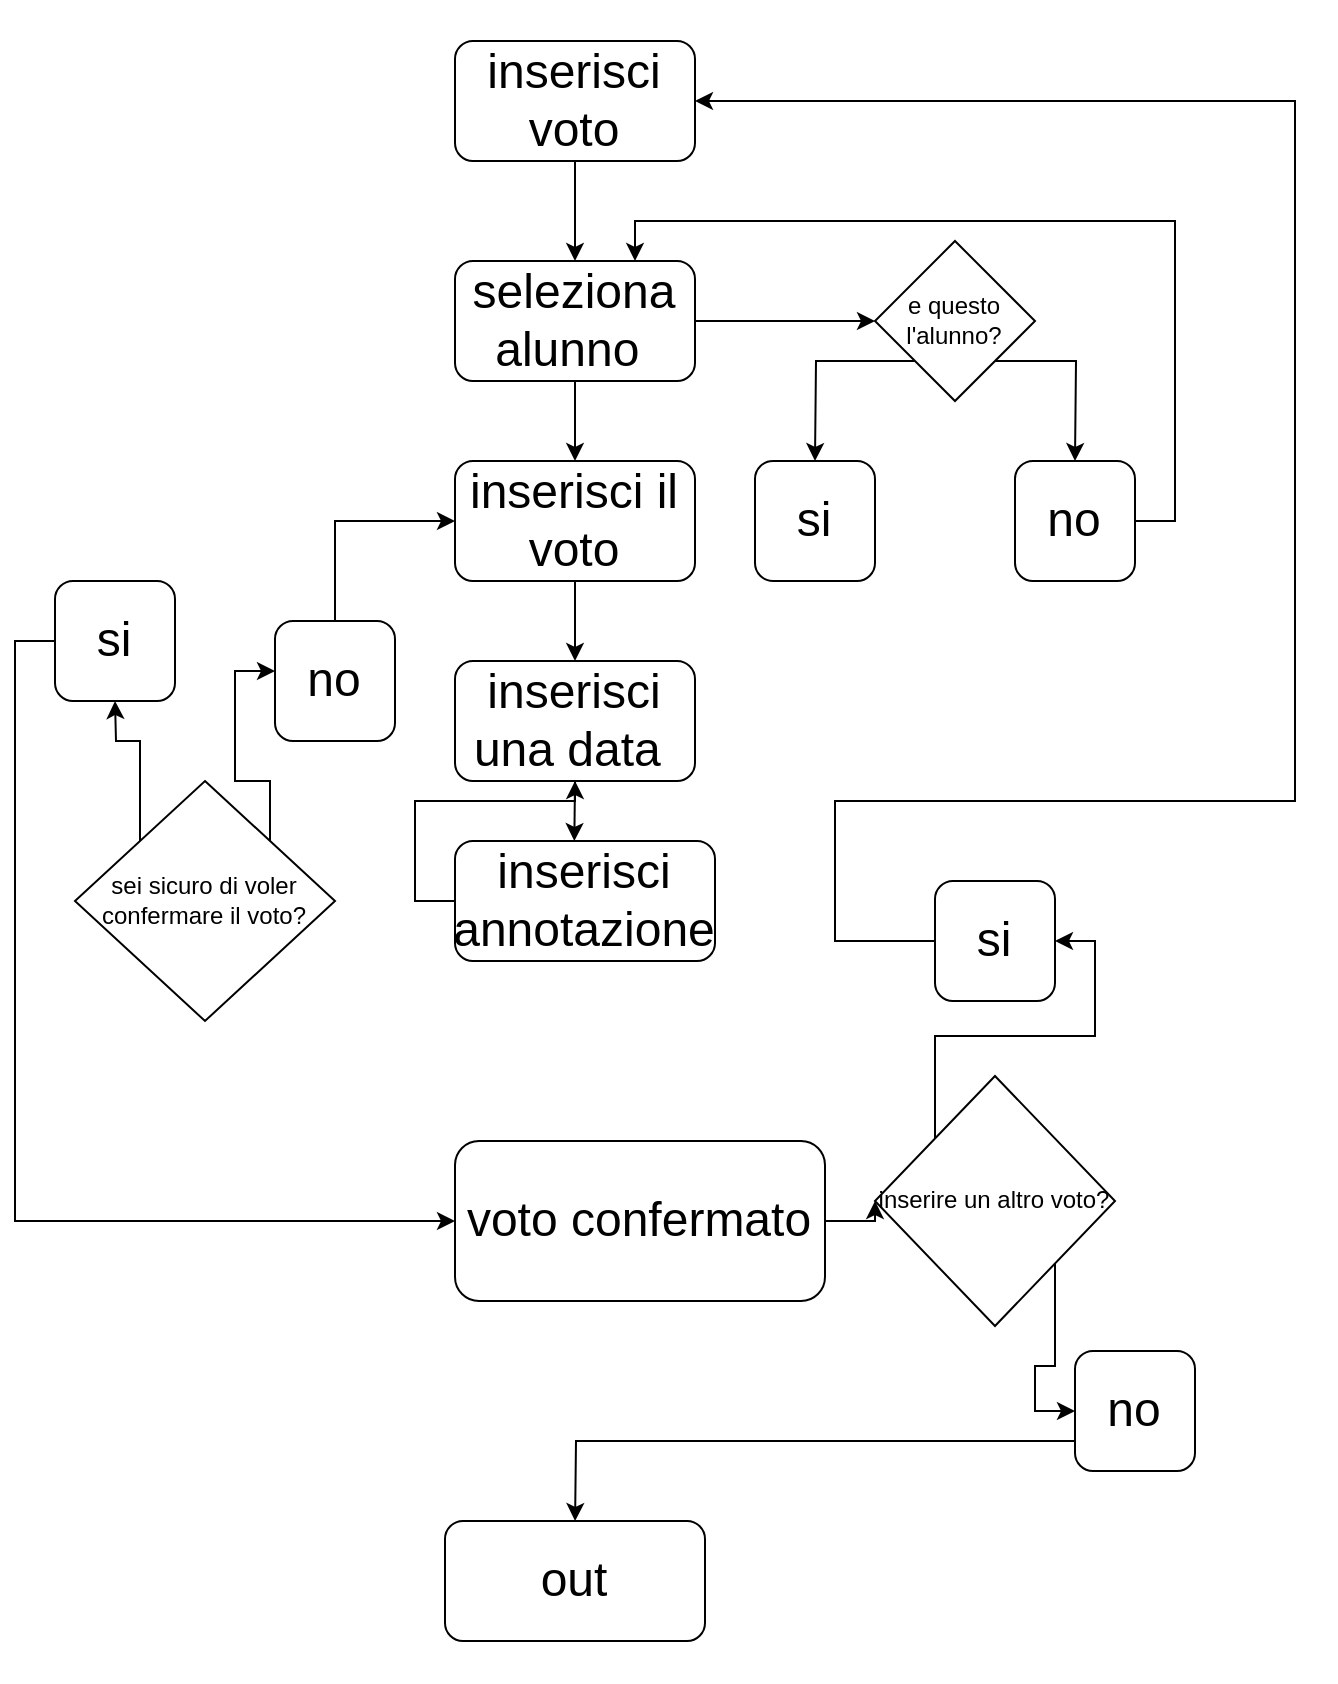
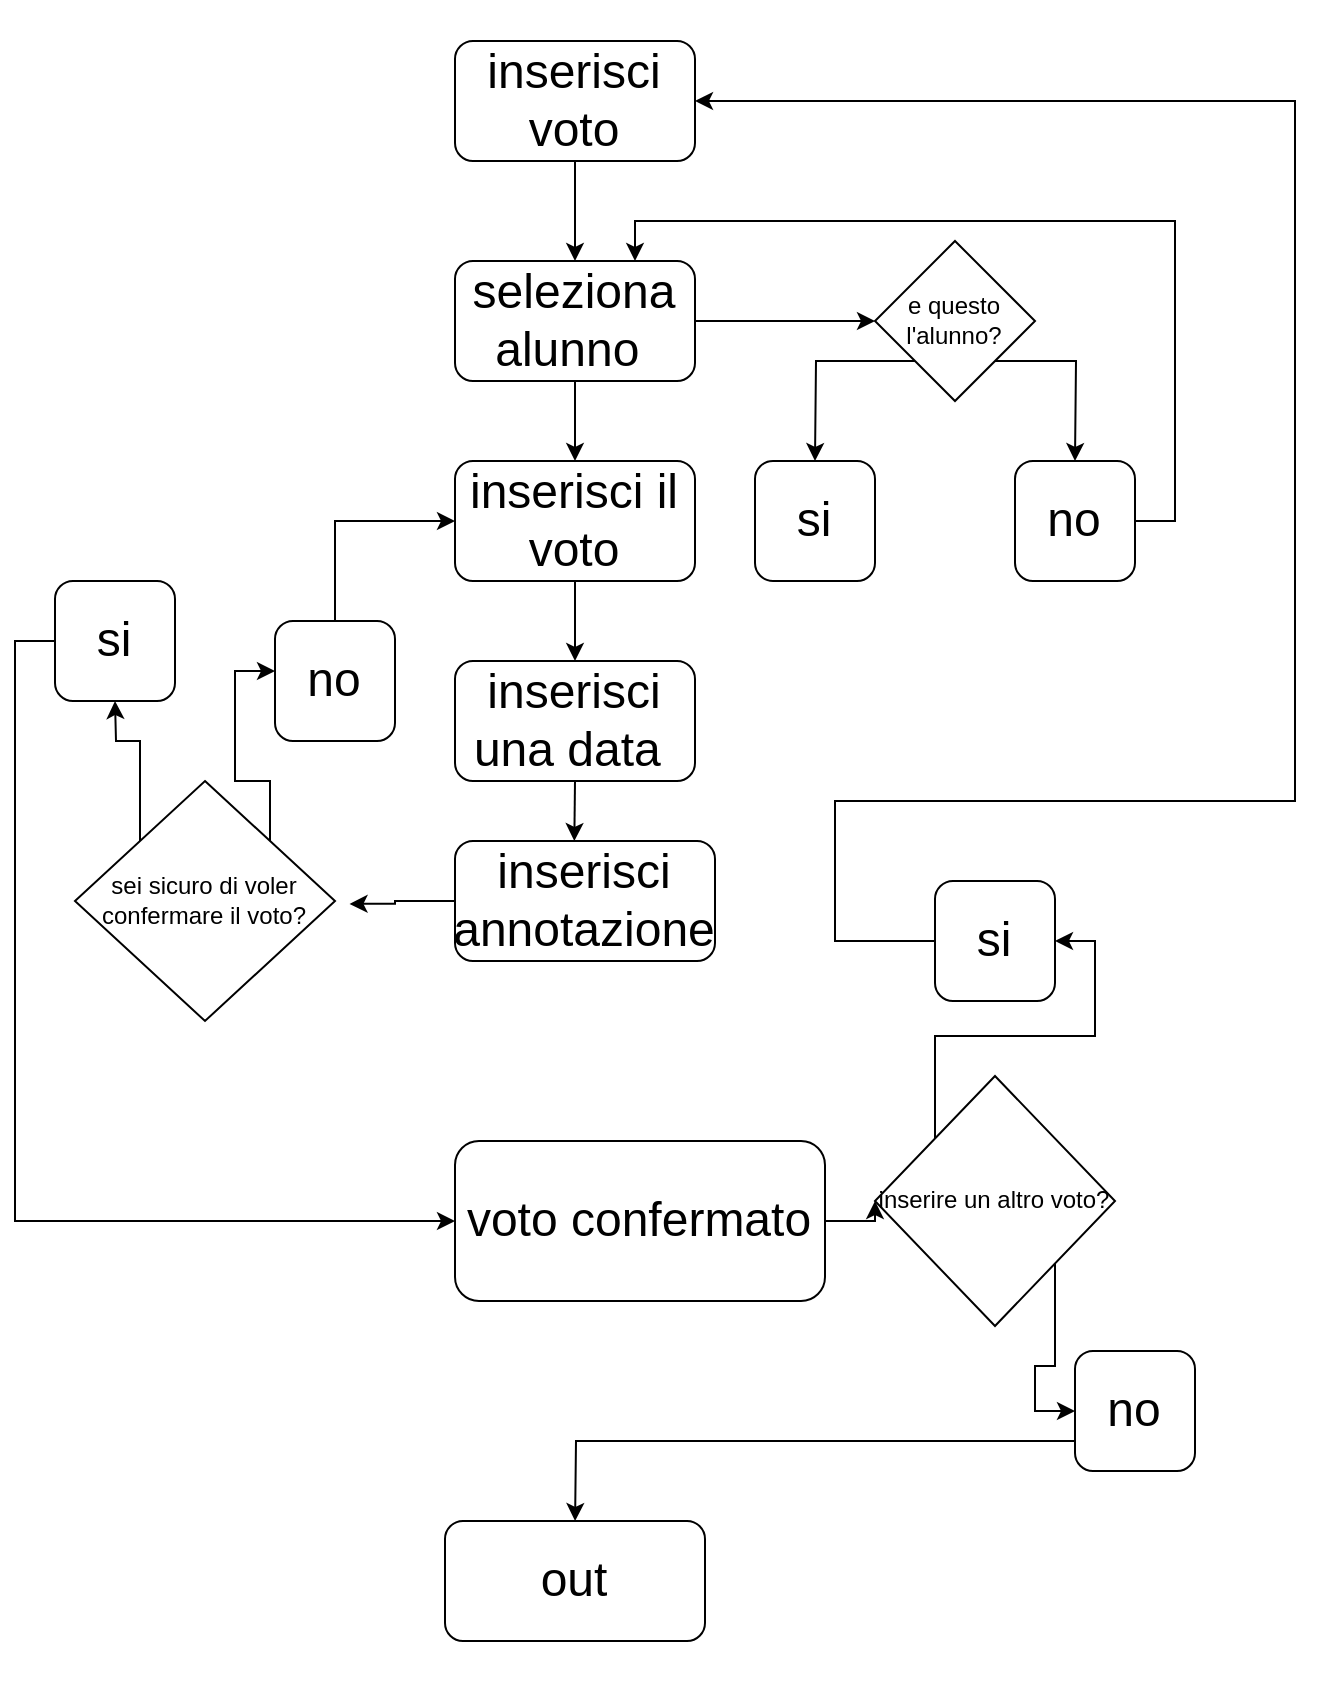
(442, 801) -> (391, 904)
